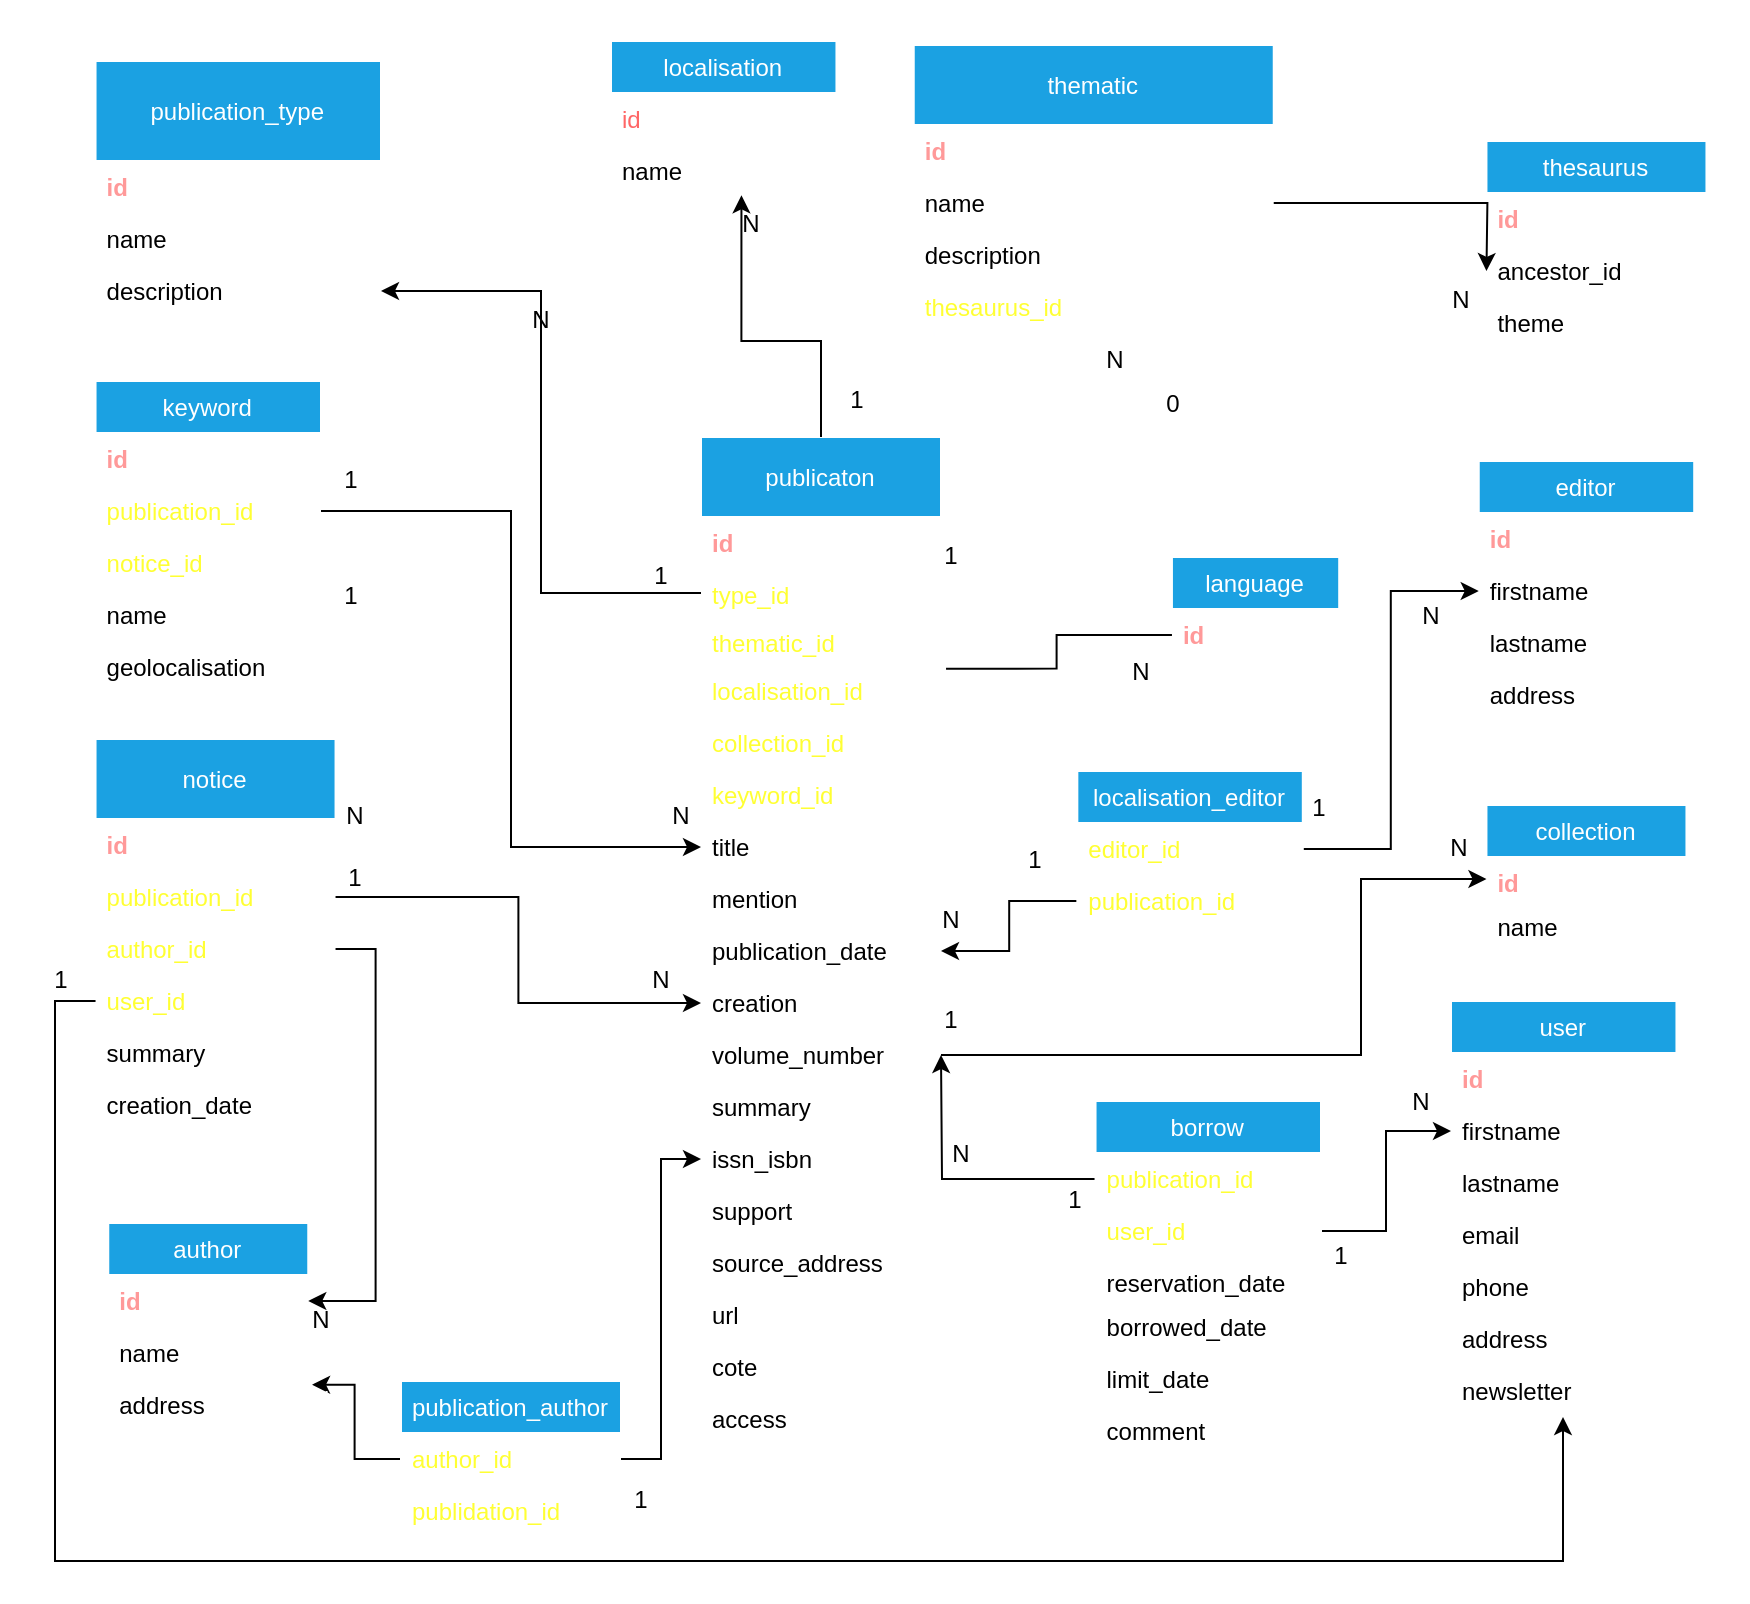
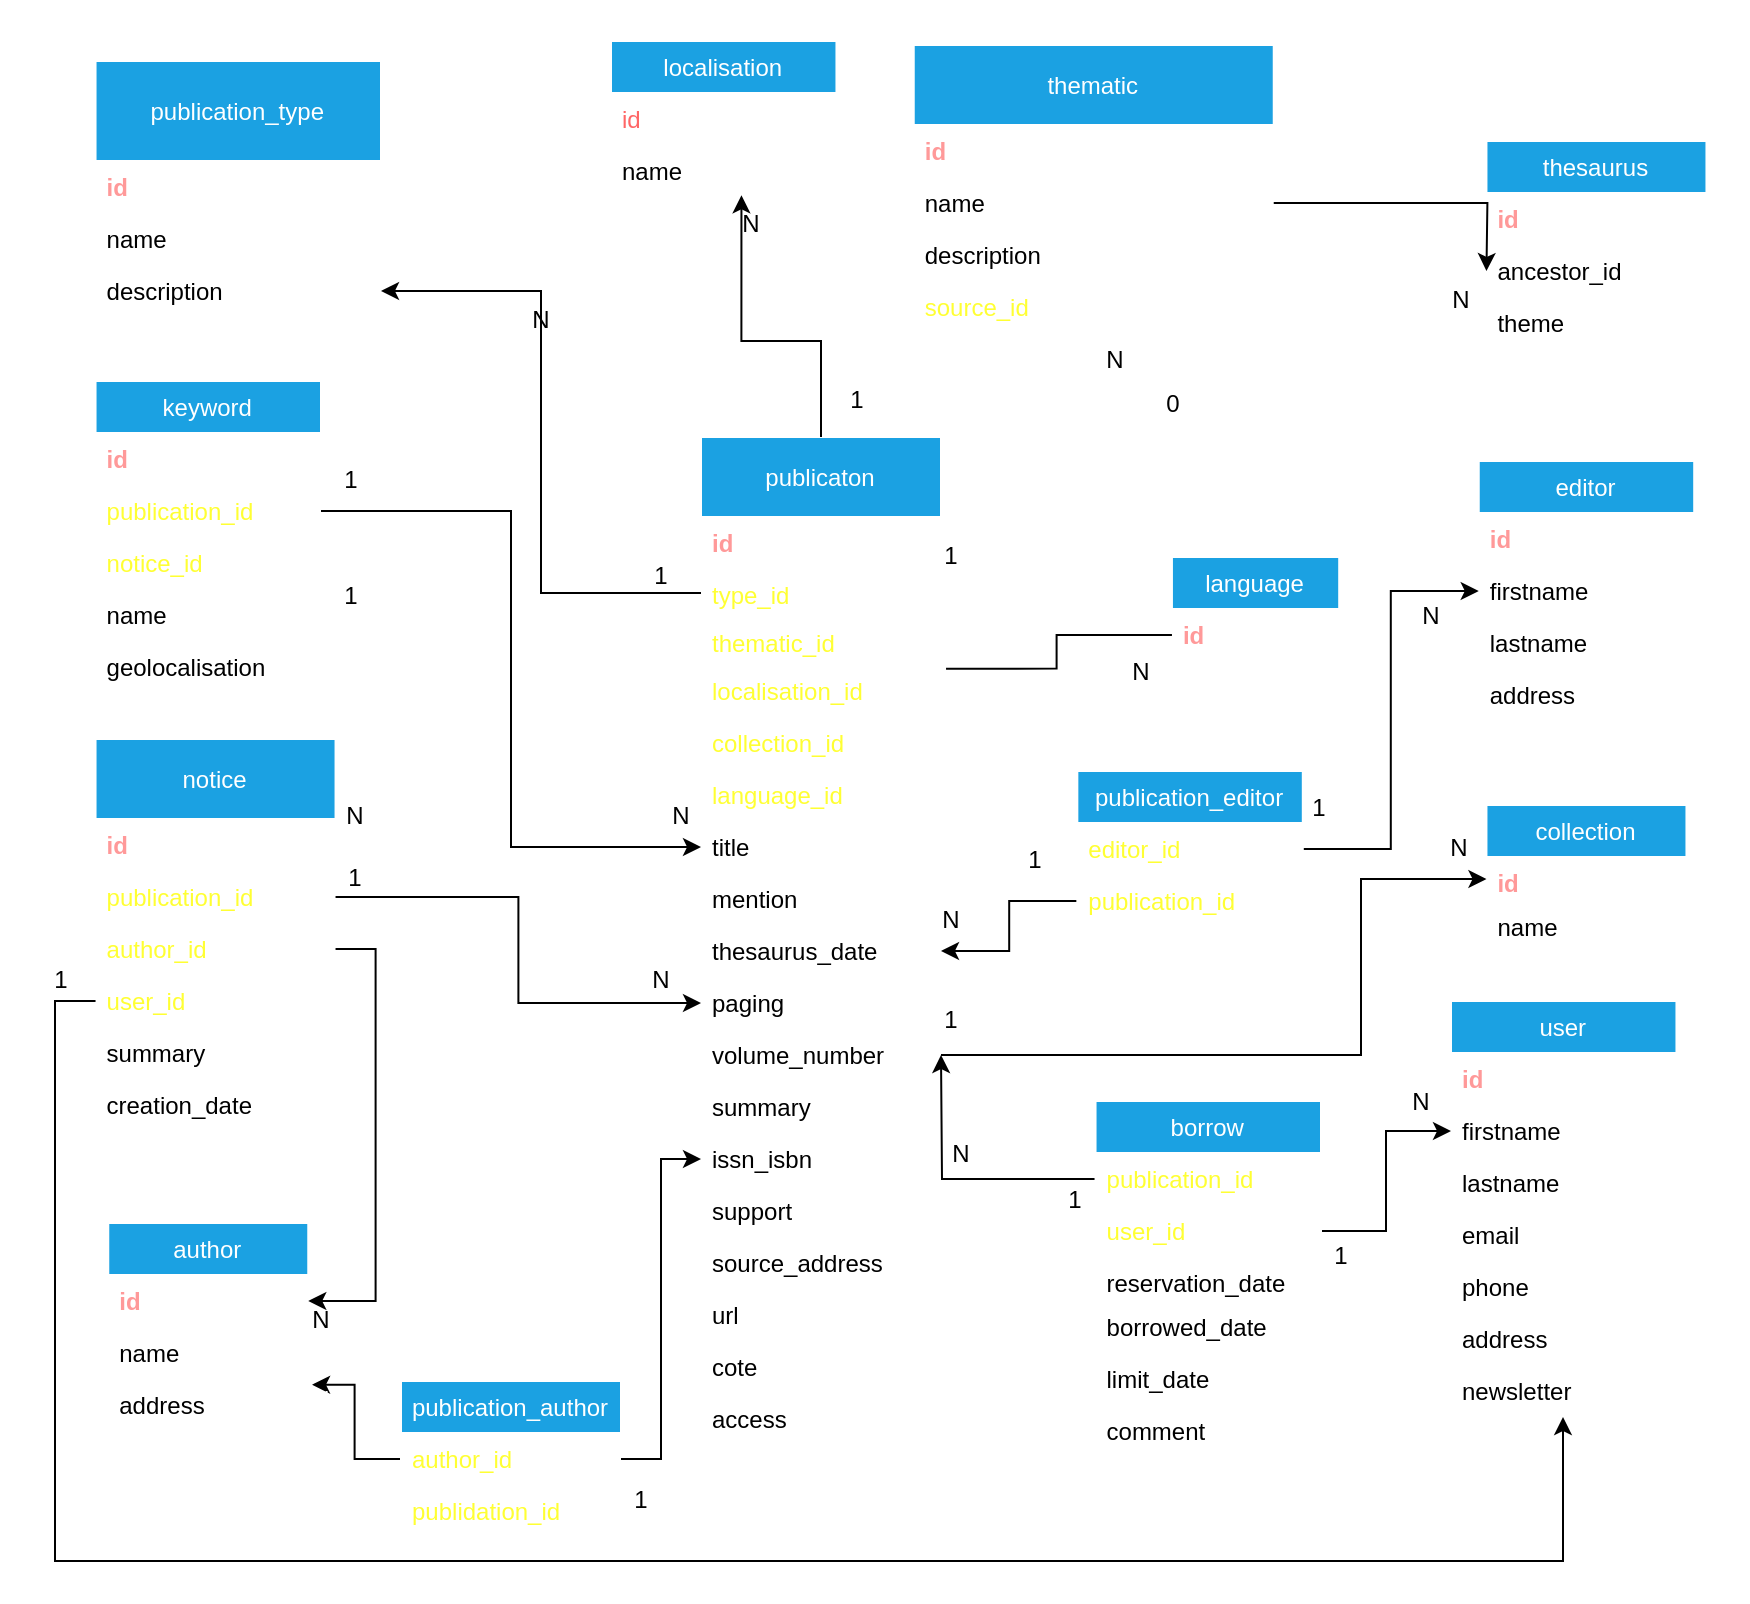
(1002, 308) -> (982, 308)
(776, 796) -> (780, 796)
(1189, 798) -> (1189, 798)
(810, 952) -> (806, 952)
(763, 1004) -> (749, 1004)
